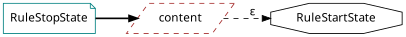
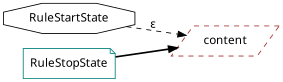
(243, 18) -> (152, 30)
